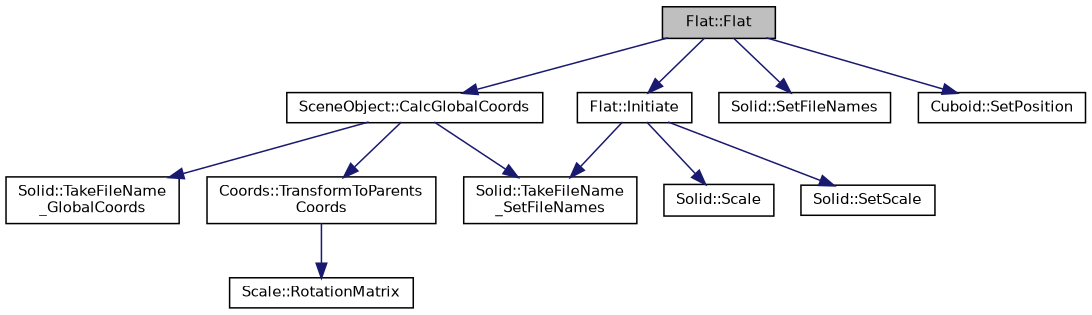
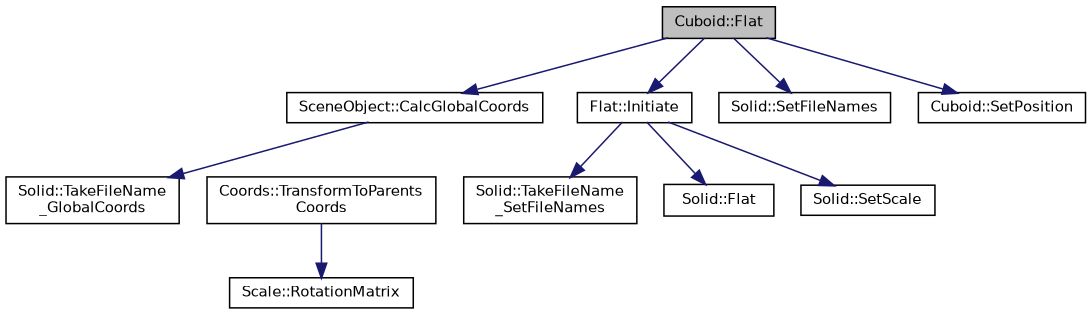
(719, 23) -> (719, 23)
(378, 144) -> none
(470, 146) -> none
(719, 200) -> (719, 200)
